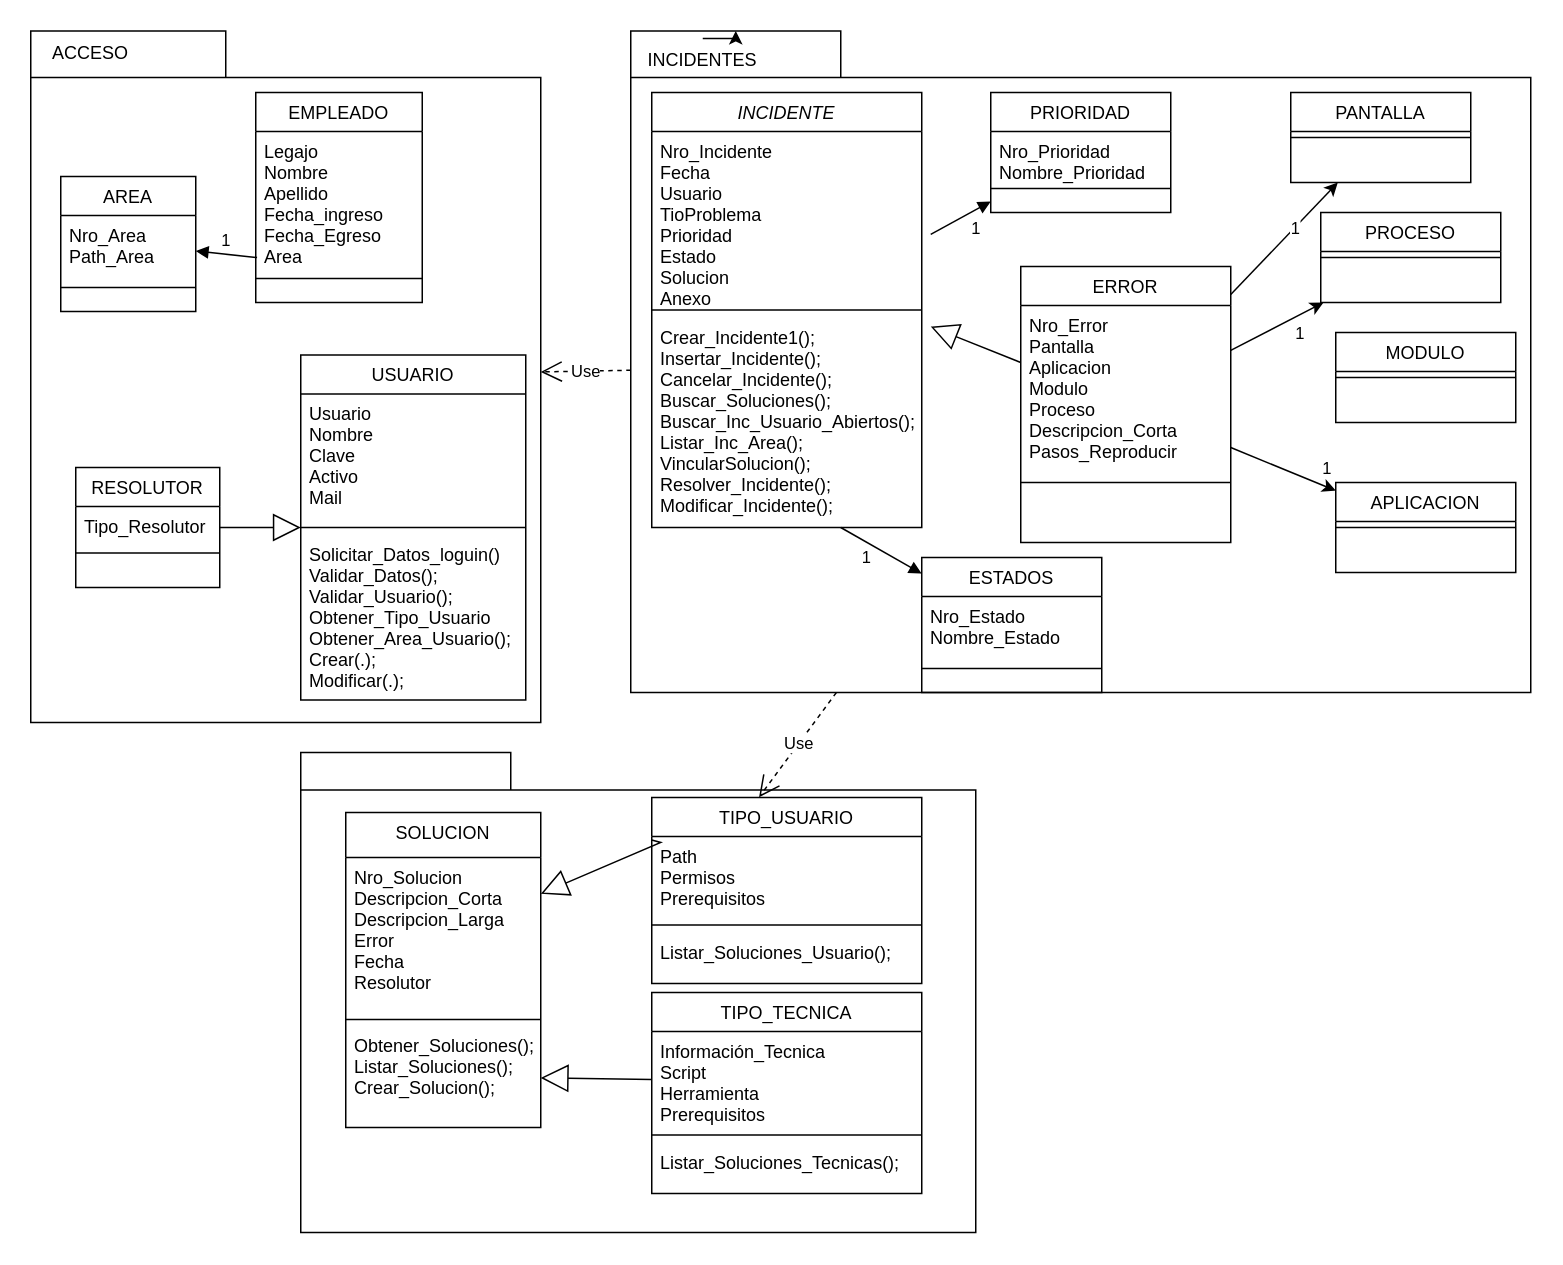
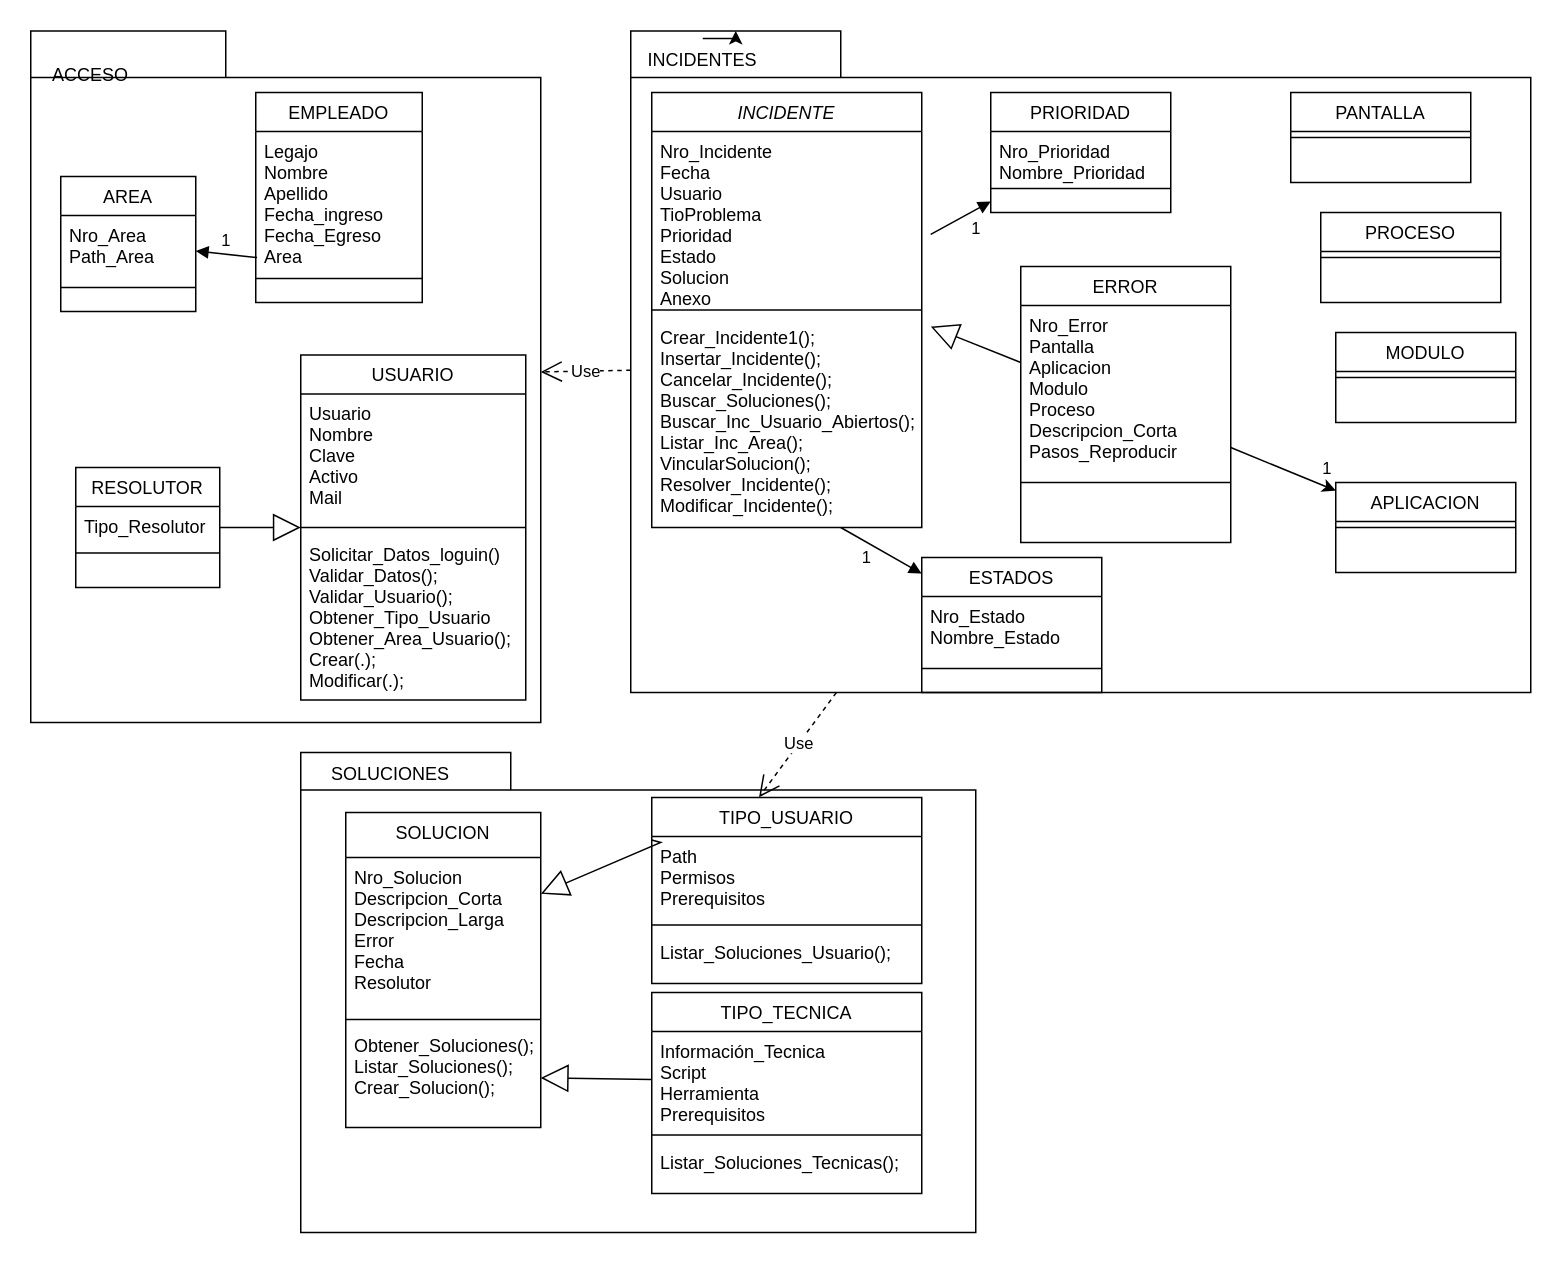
(91, 53) -> (91, 76)
(1281, 242) -> none
(1273, 328) -> none
none -> (391, 775)
